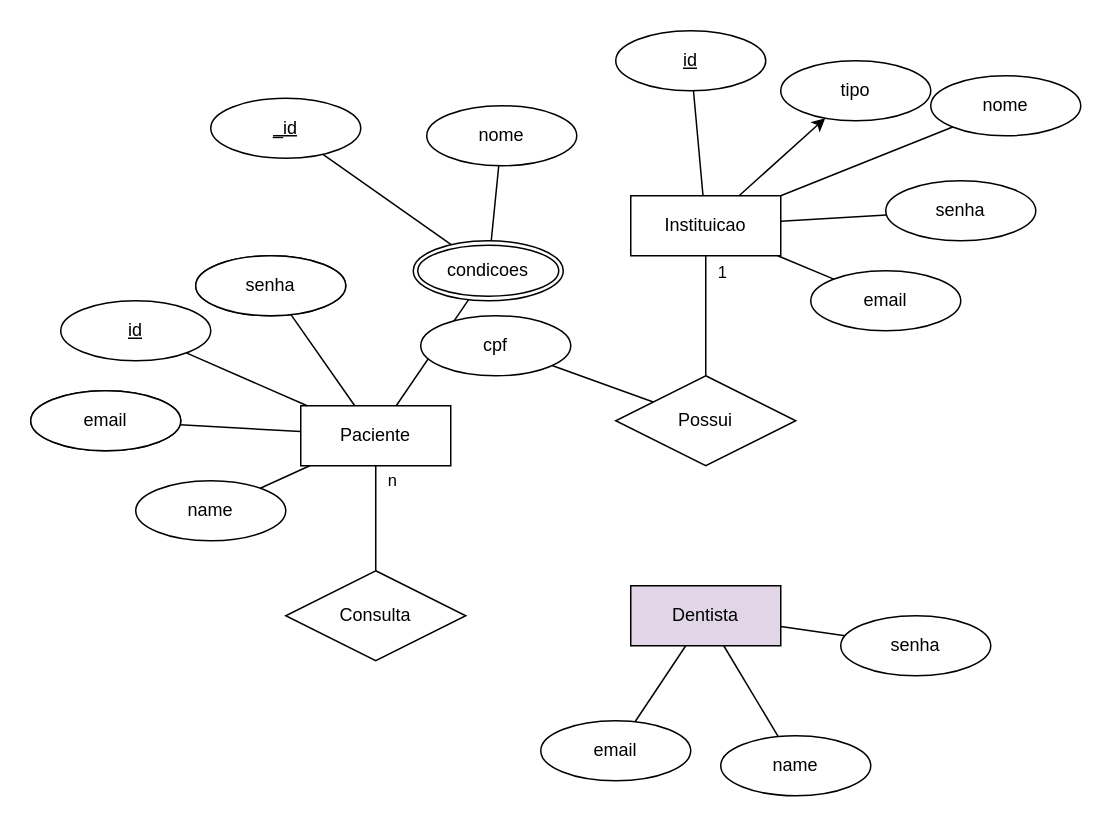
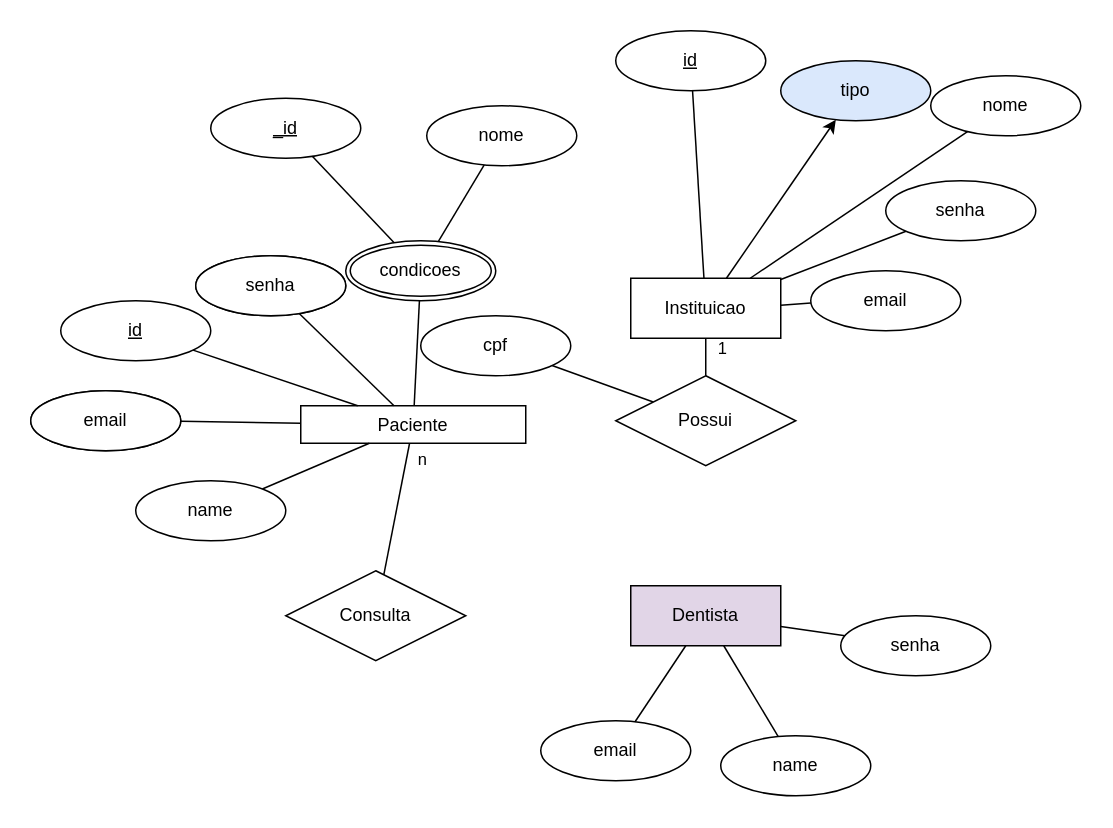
(856, 91) -> (856, 91)
(706, 226) -> (706, 308)
(488, 271) -> (421, 271)
(376, 436) -> (413, 425)
